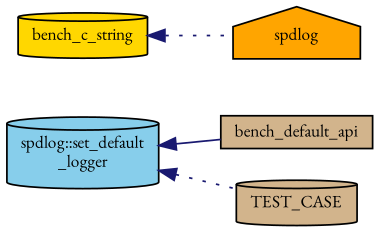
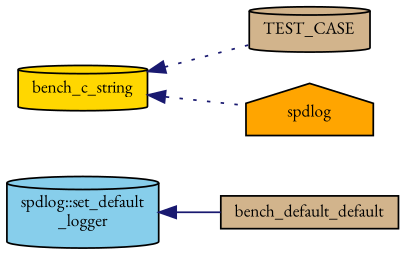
(297, 132) -> (310, 212)
(206, 182) -> (207, 56)
